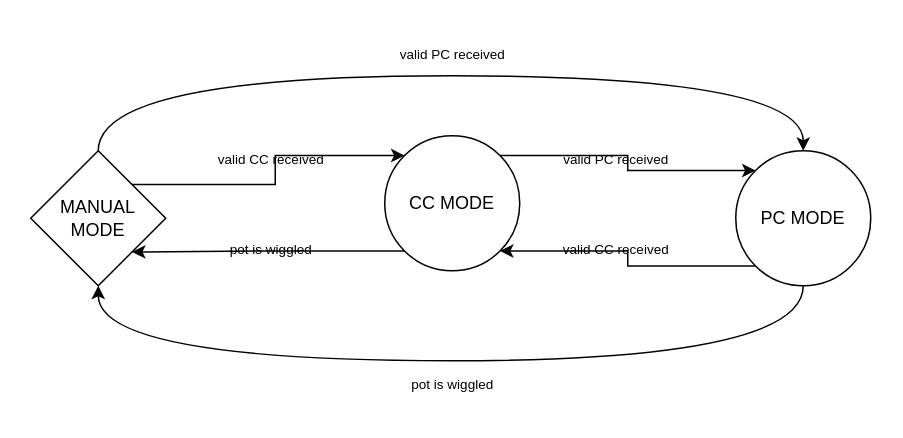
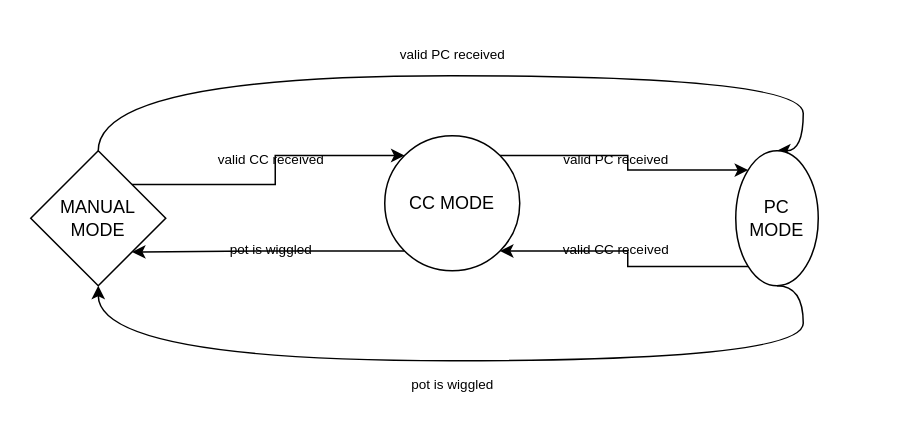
(803, 218) -> (777, 218)
